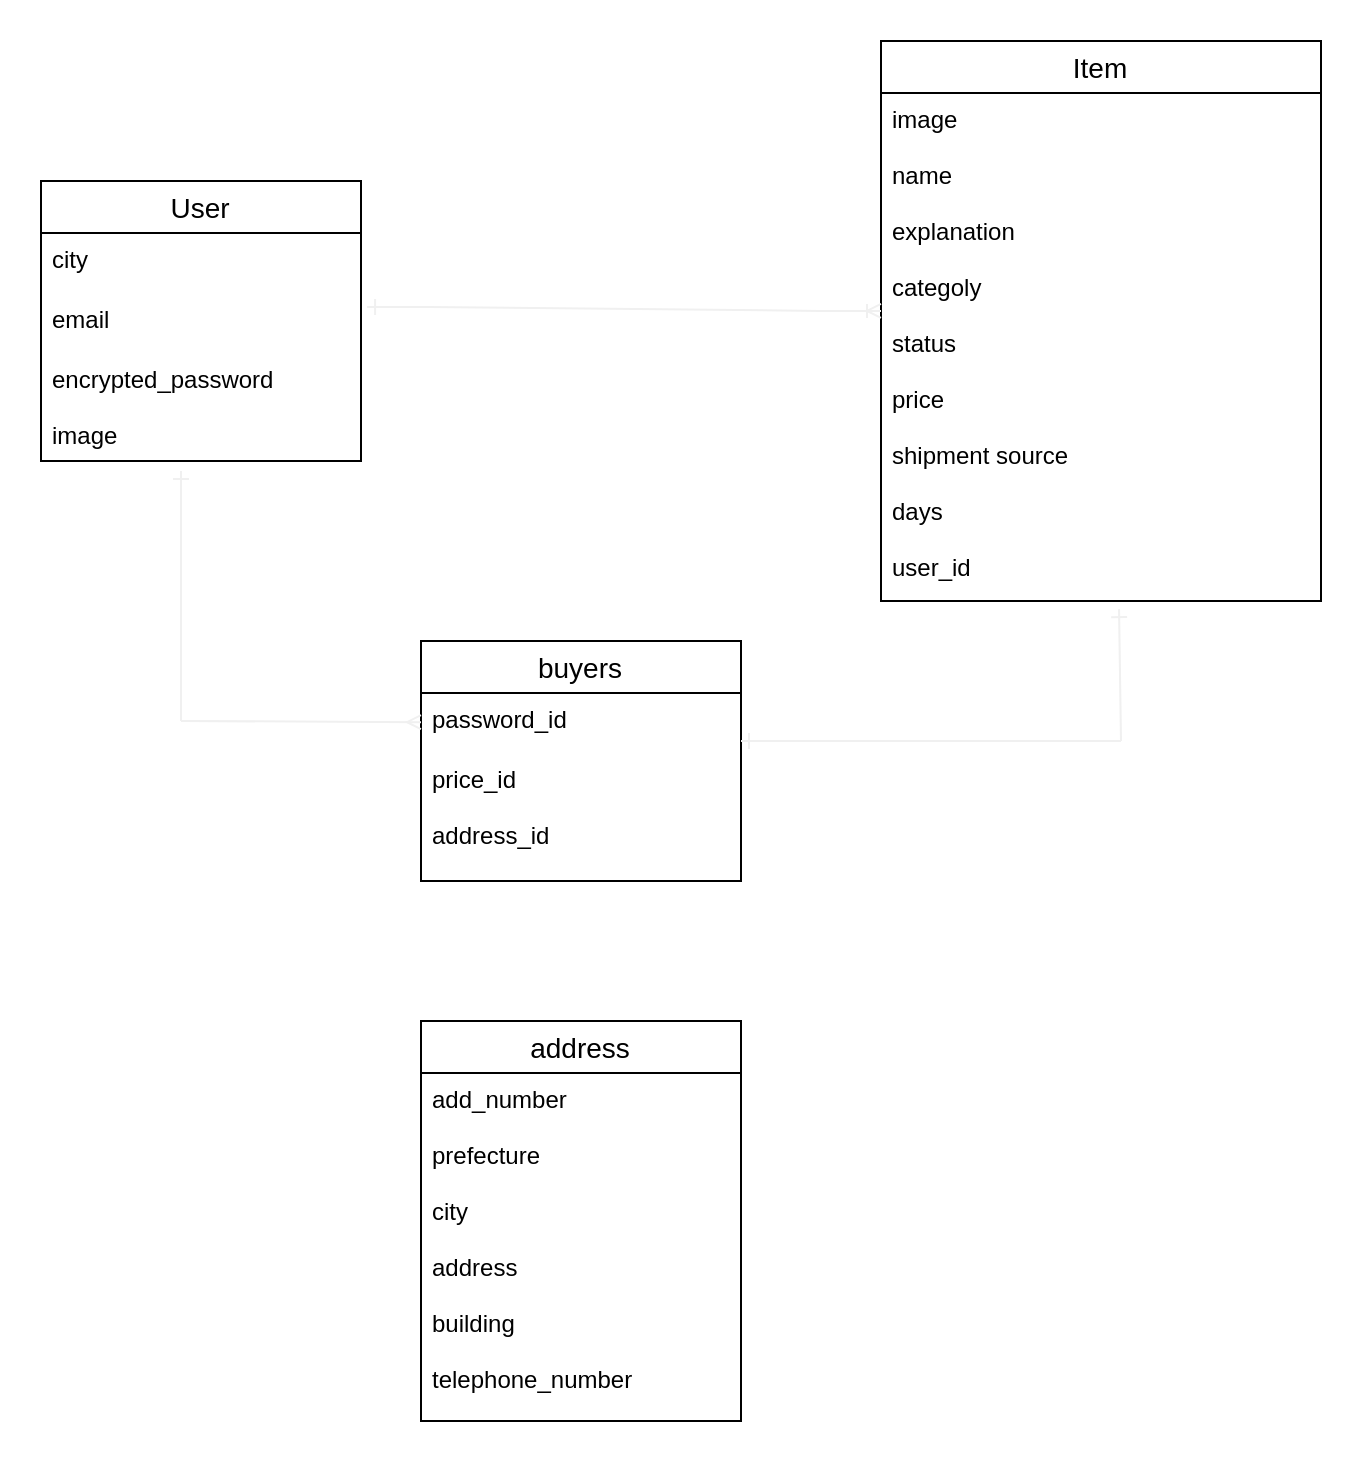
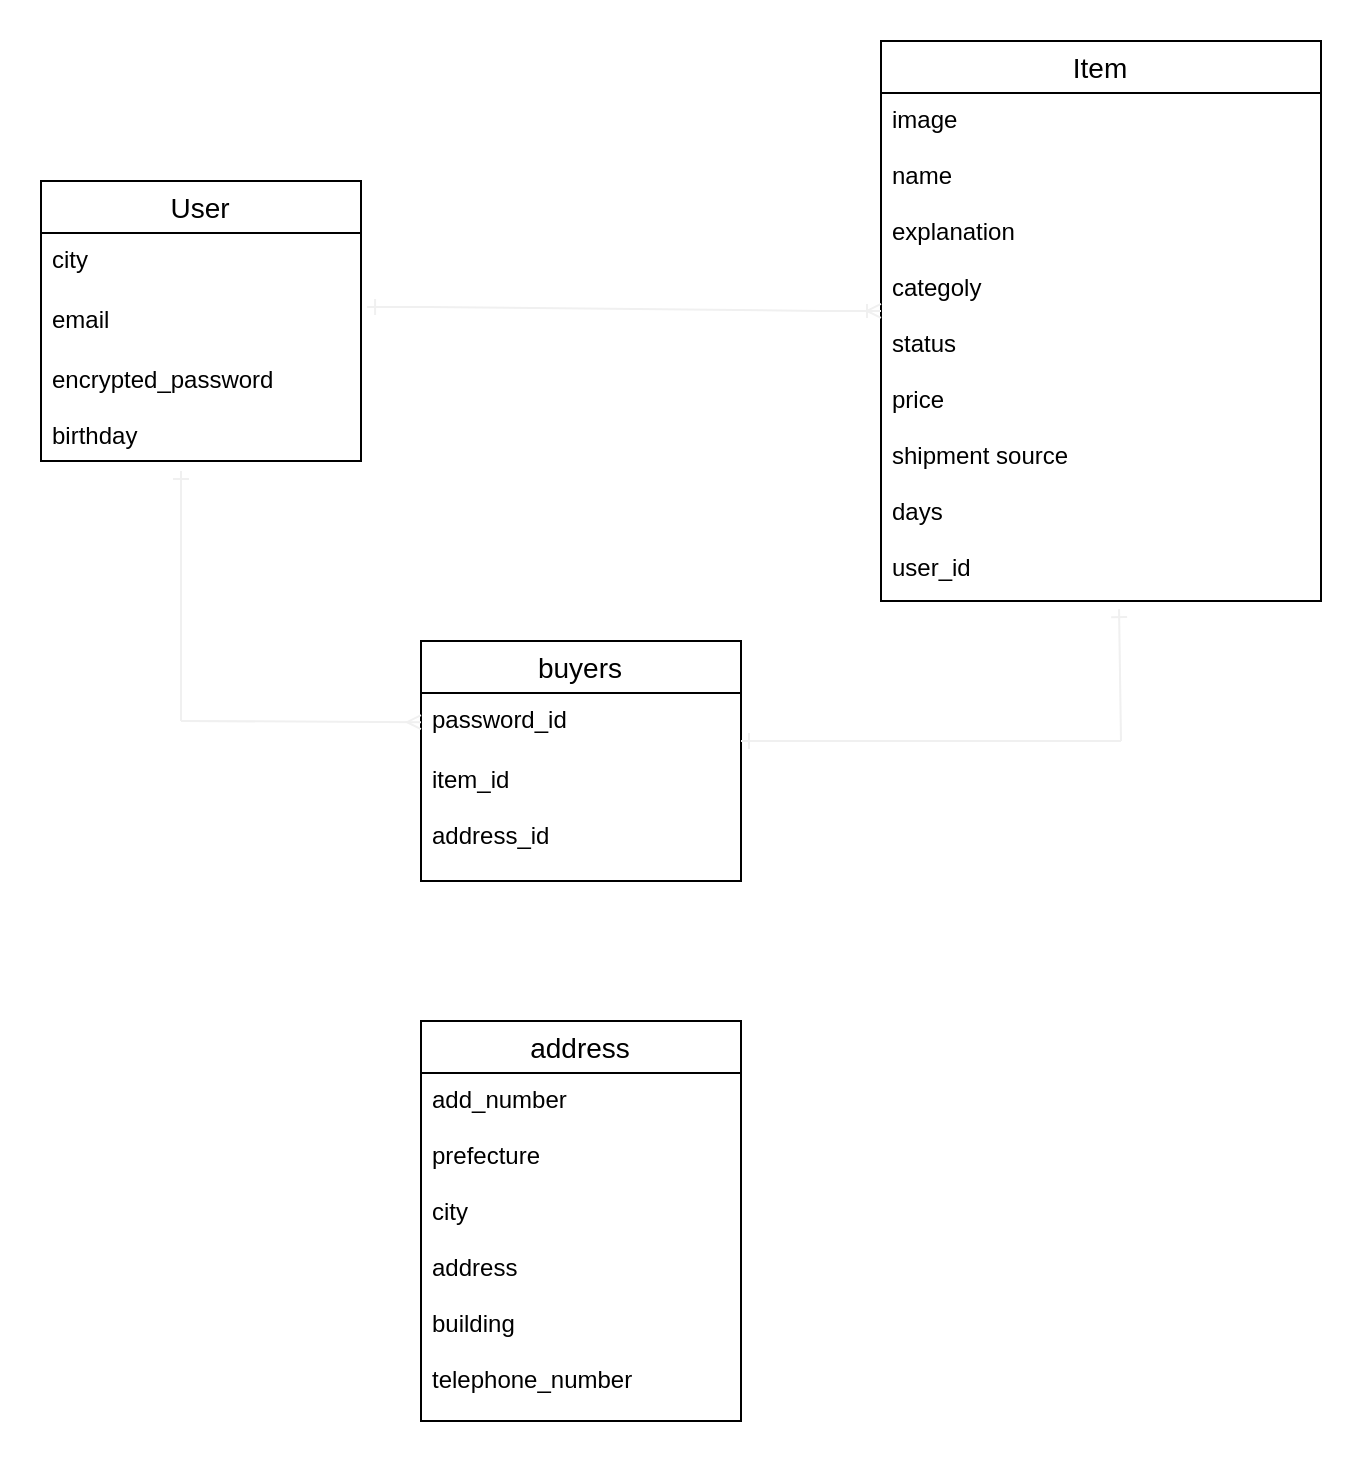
(173, 380) -> (173, 380)
(480, 780) -> (473, 780)
